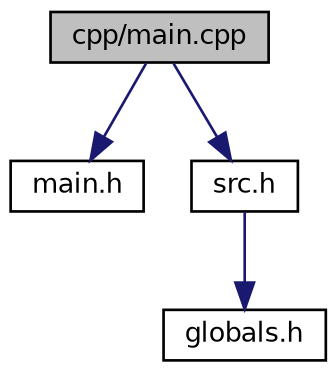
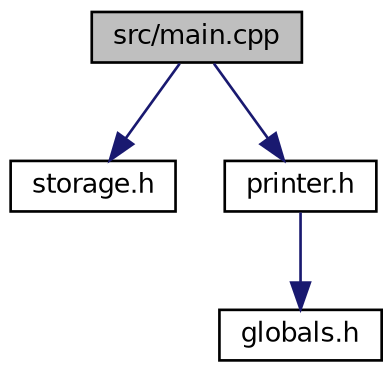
(160, 37) -> (197, 37)
(77, 186) -> (93, 186)
(245, 186) -> (301, 186)
